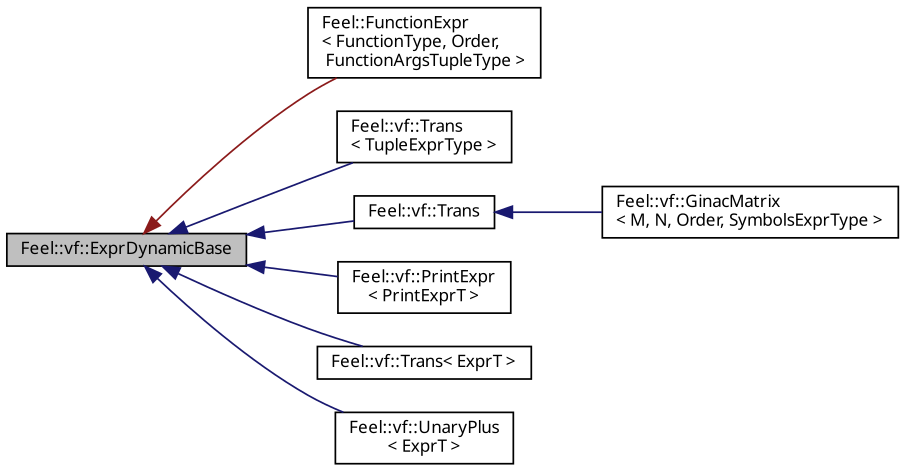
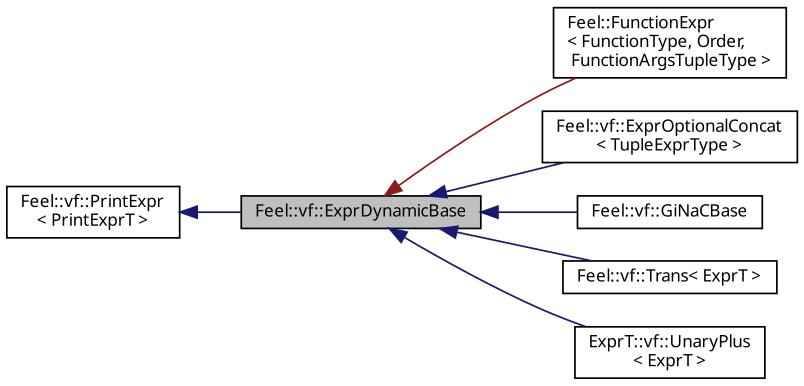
(424, 137) -> (670, 137)
(424, 212) -> (670, 212)
(750, 212) -> none
(301, 272) -> (219, 212)
(424, 438) -> (670, 352)
